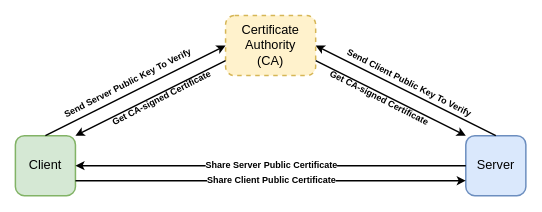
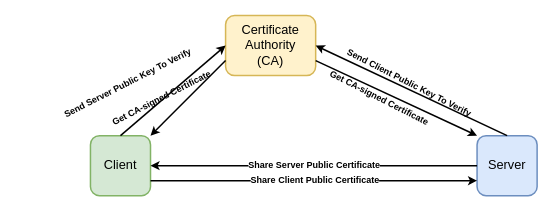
(270, 45) -> (270, 45)
(45, 165) -> (120, 165)
(495, 165) -> (507, 165)
